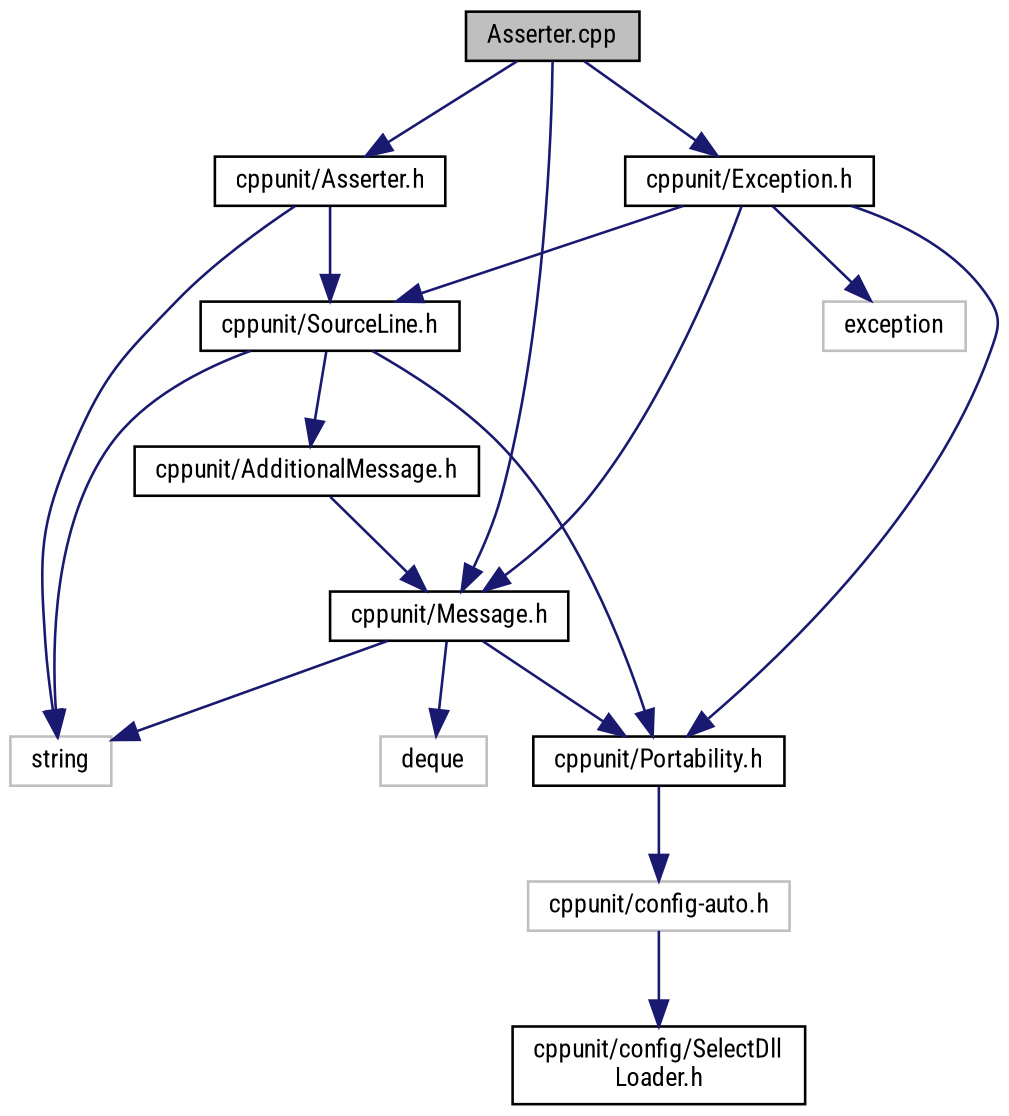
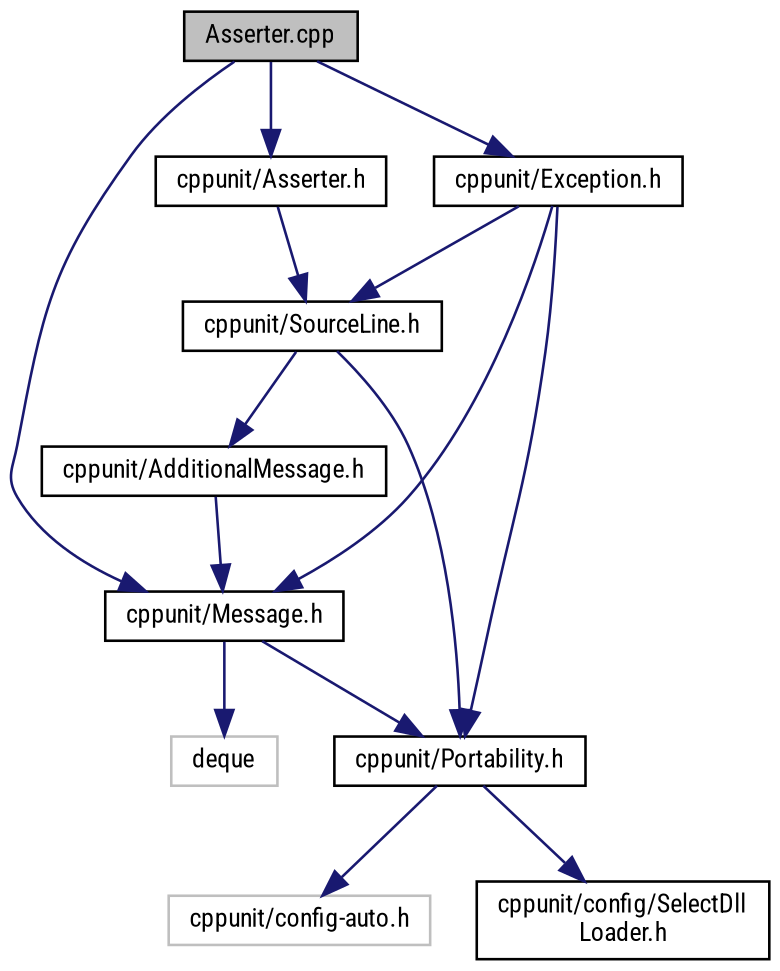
(894, 326) -> none
(61, 761) -> none
(659, 965) -> (524, 824)
